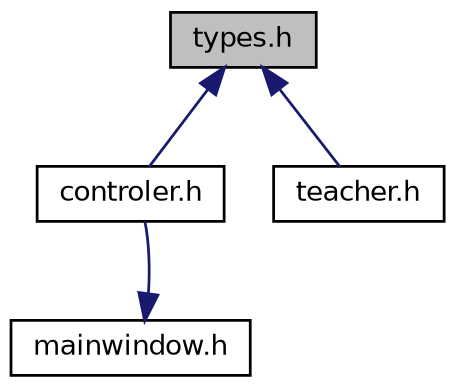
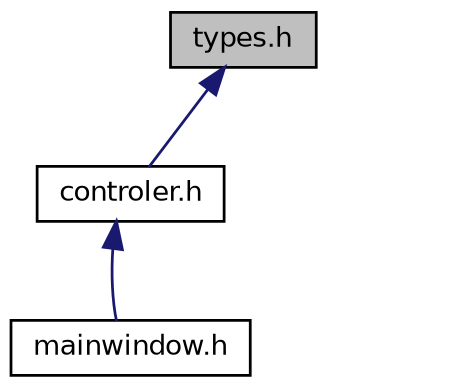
(359, 194) -> none
(149, 257) -> (112, 285)
